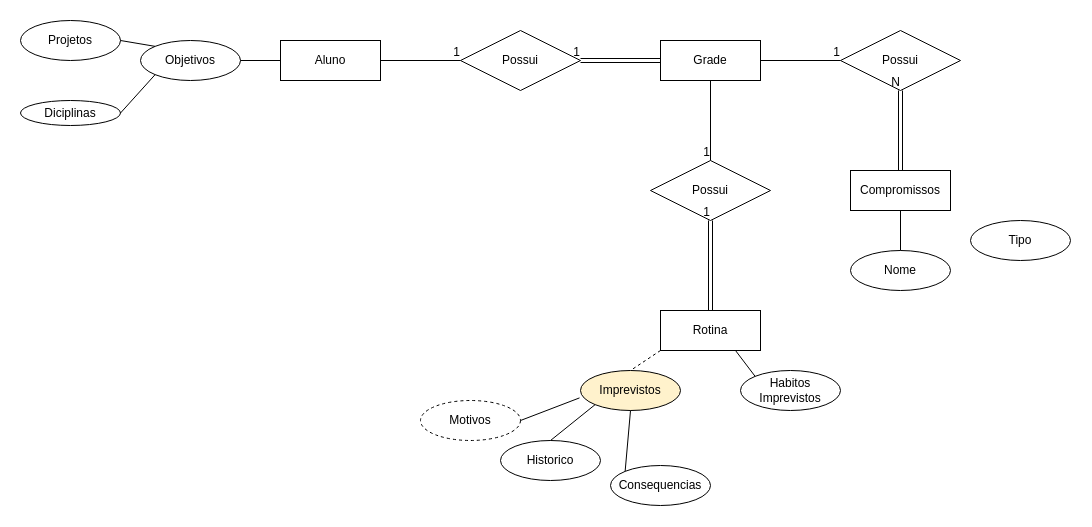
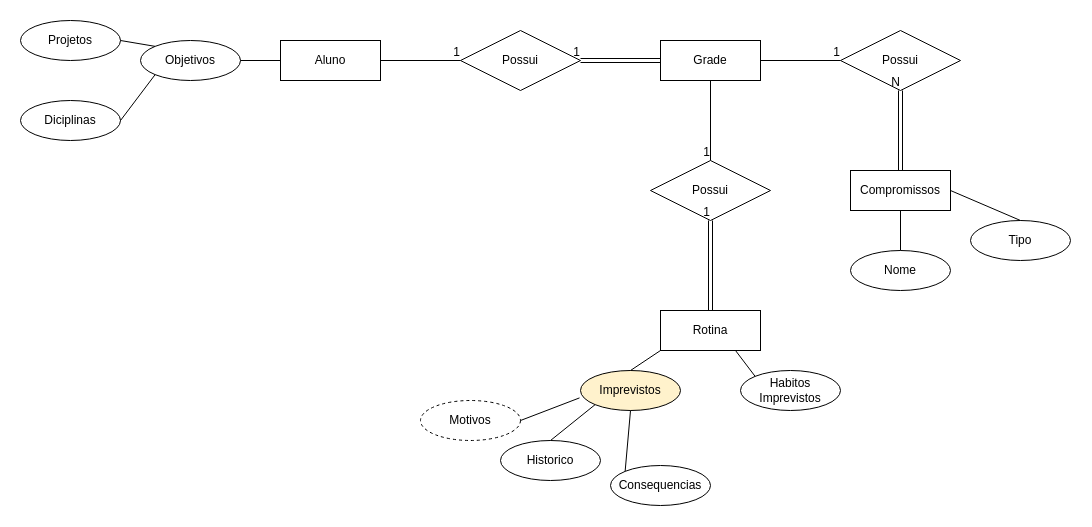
(71, 113) -> (71, 121)
none -> (986, 206)
(645, 361) -> (645, 361)
